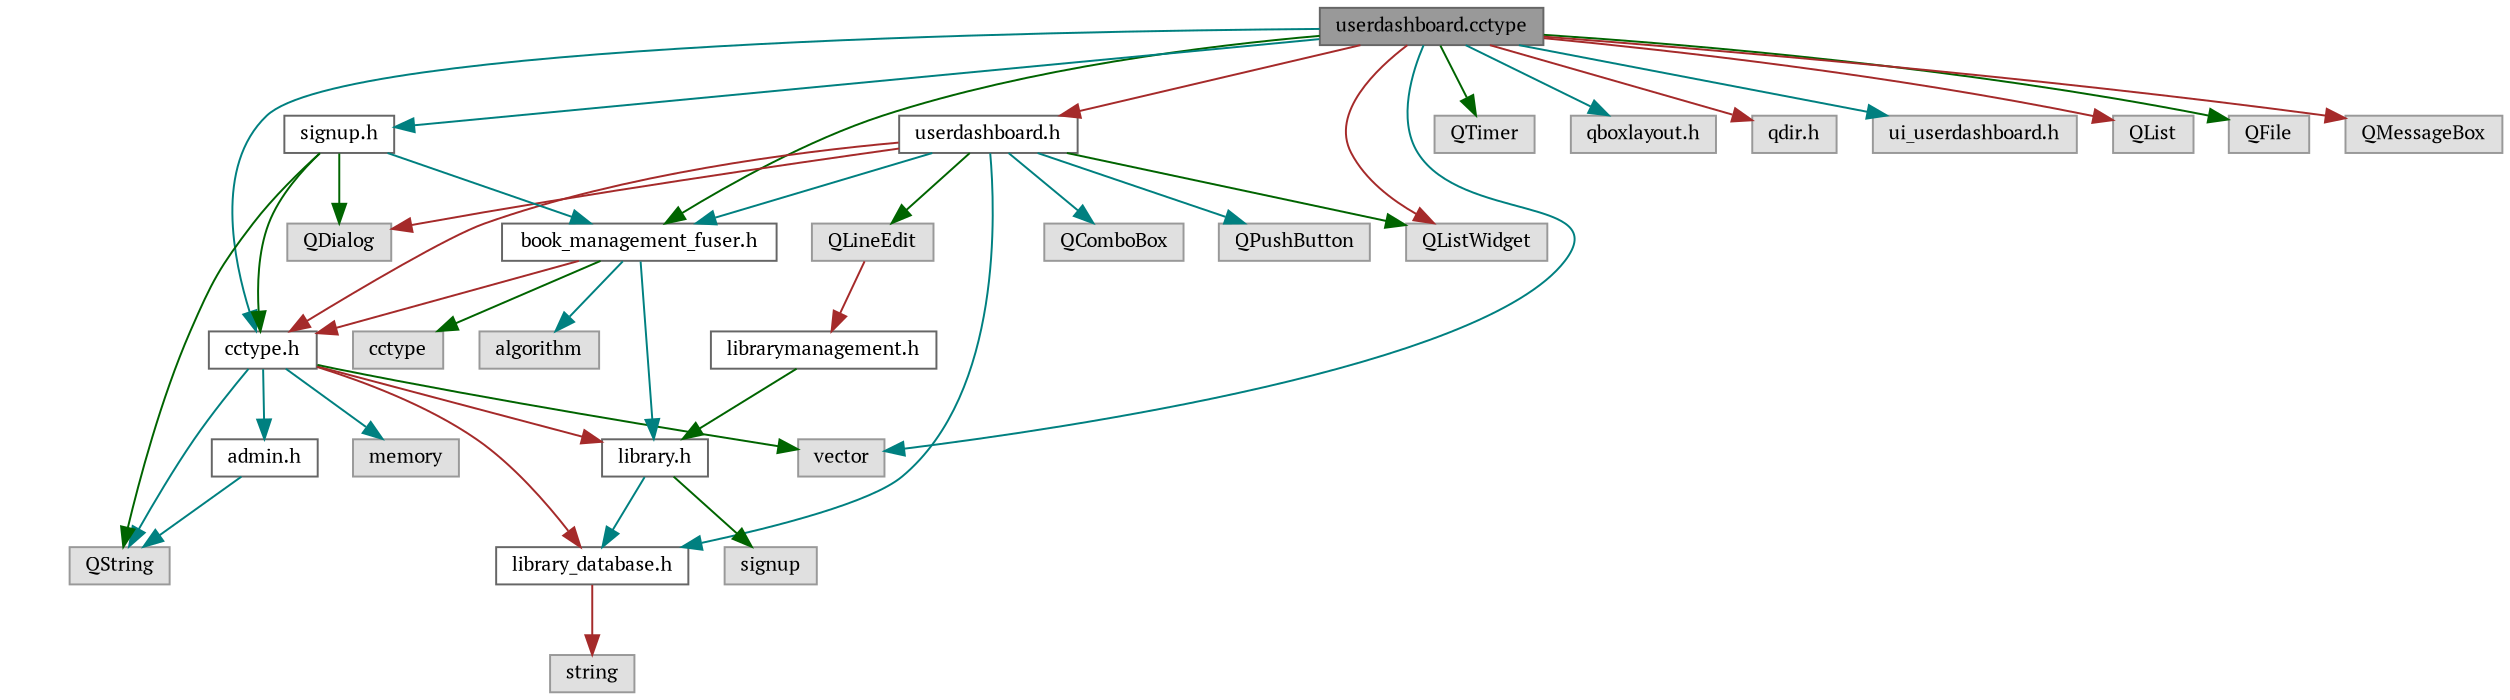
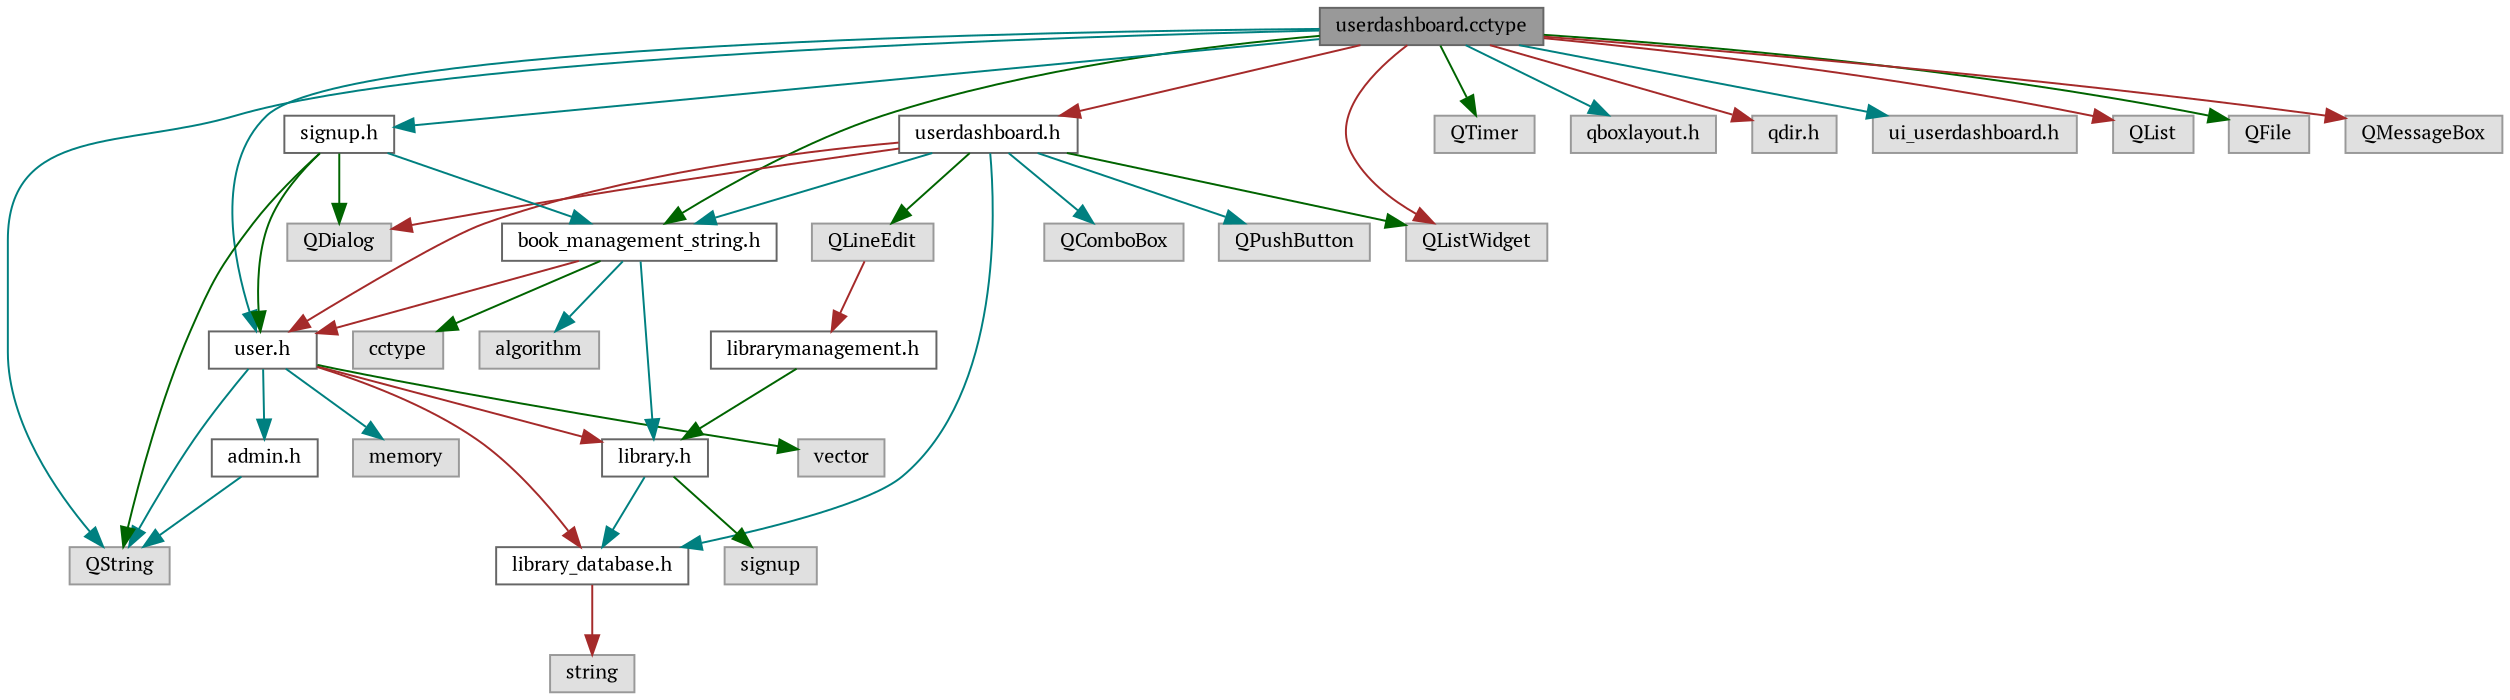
(639, 242) -> (639, 242)
(1401, 349) -> (227, 118)
(263, 350) -> (263, 350)
